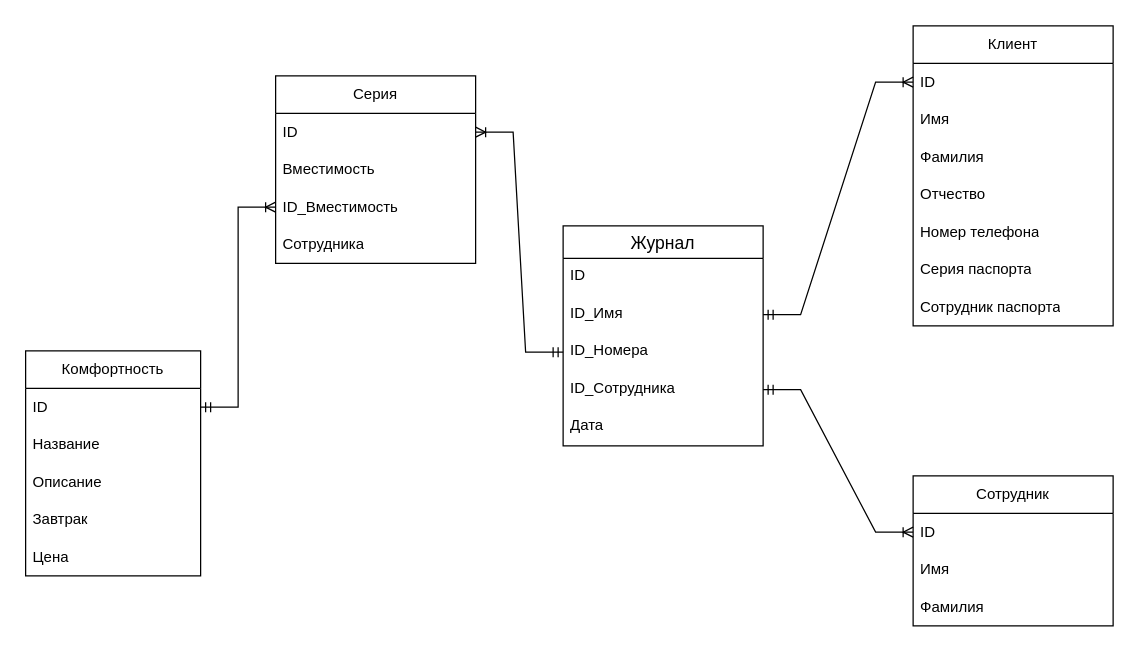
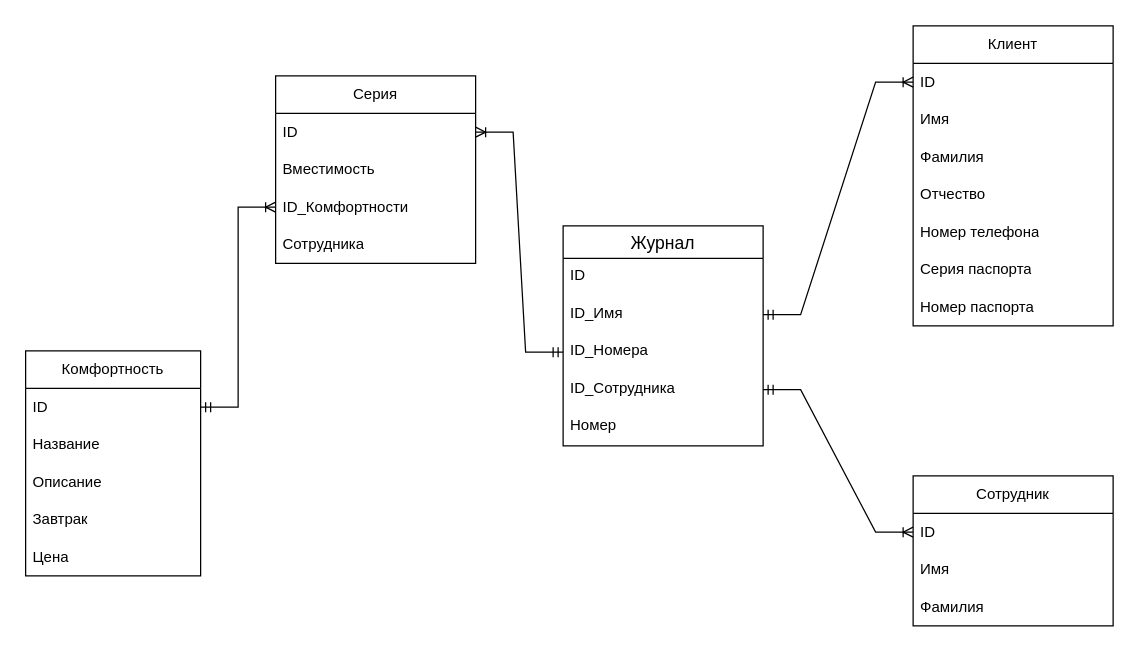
(342, 207) -> (346, 207)
(994, 307) -> (977, 307)
(587, 425) -> (591, 425)
